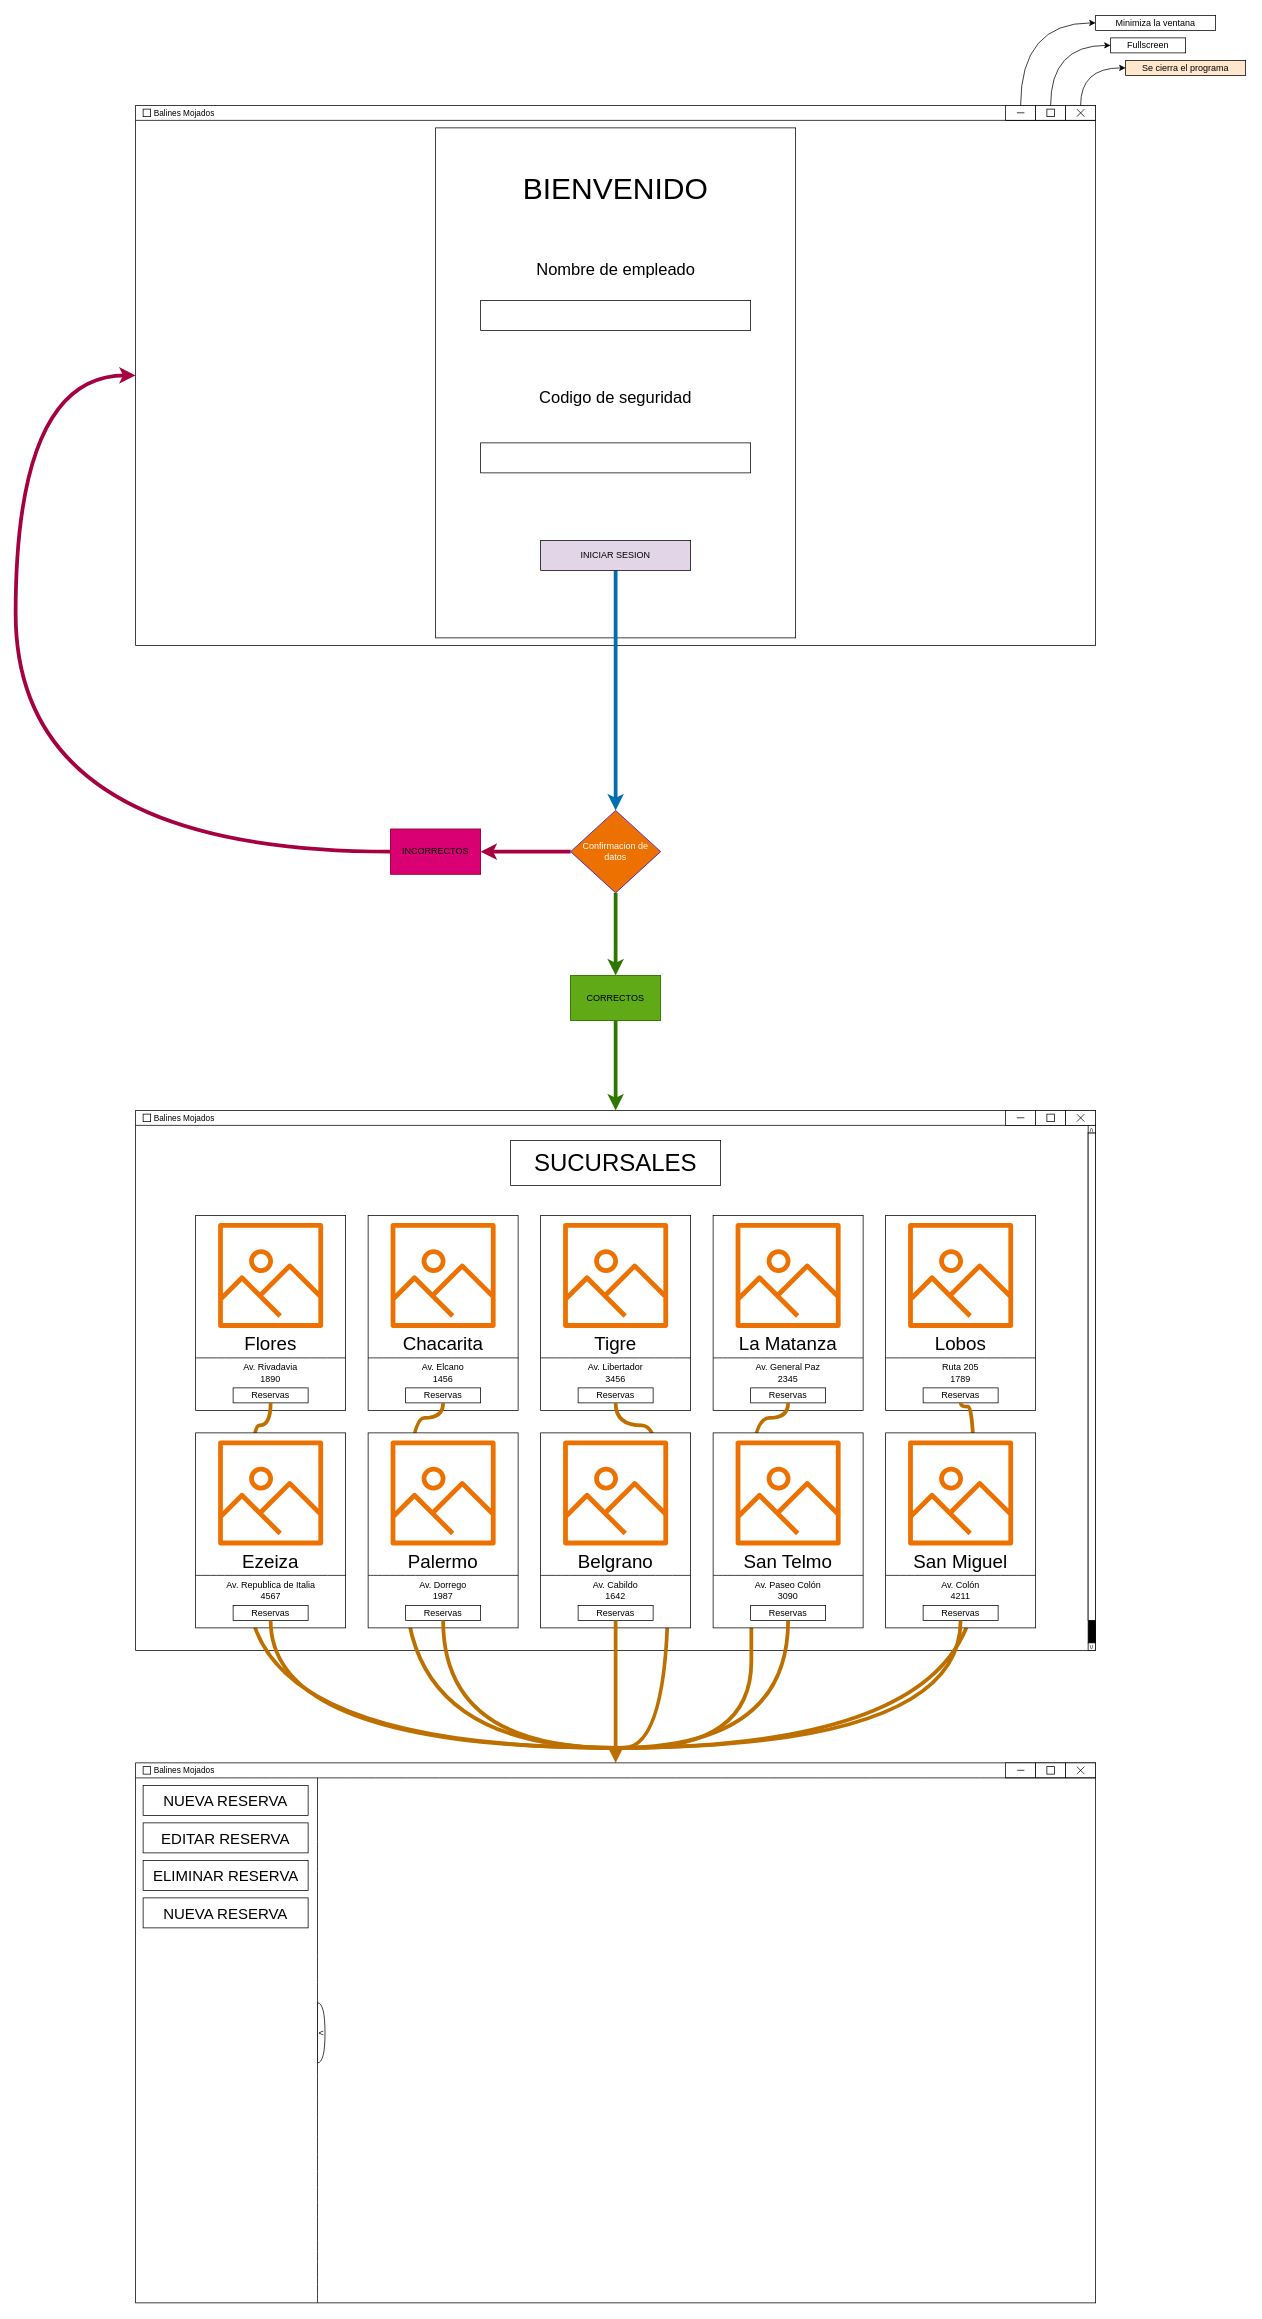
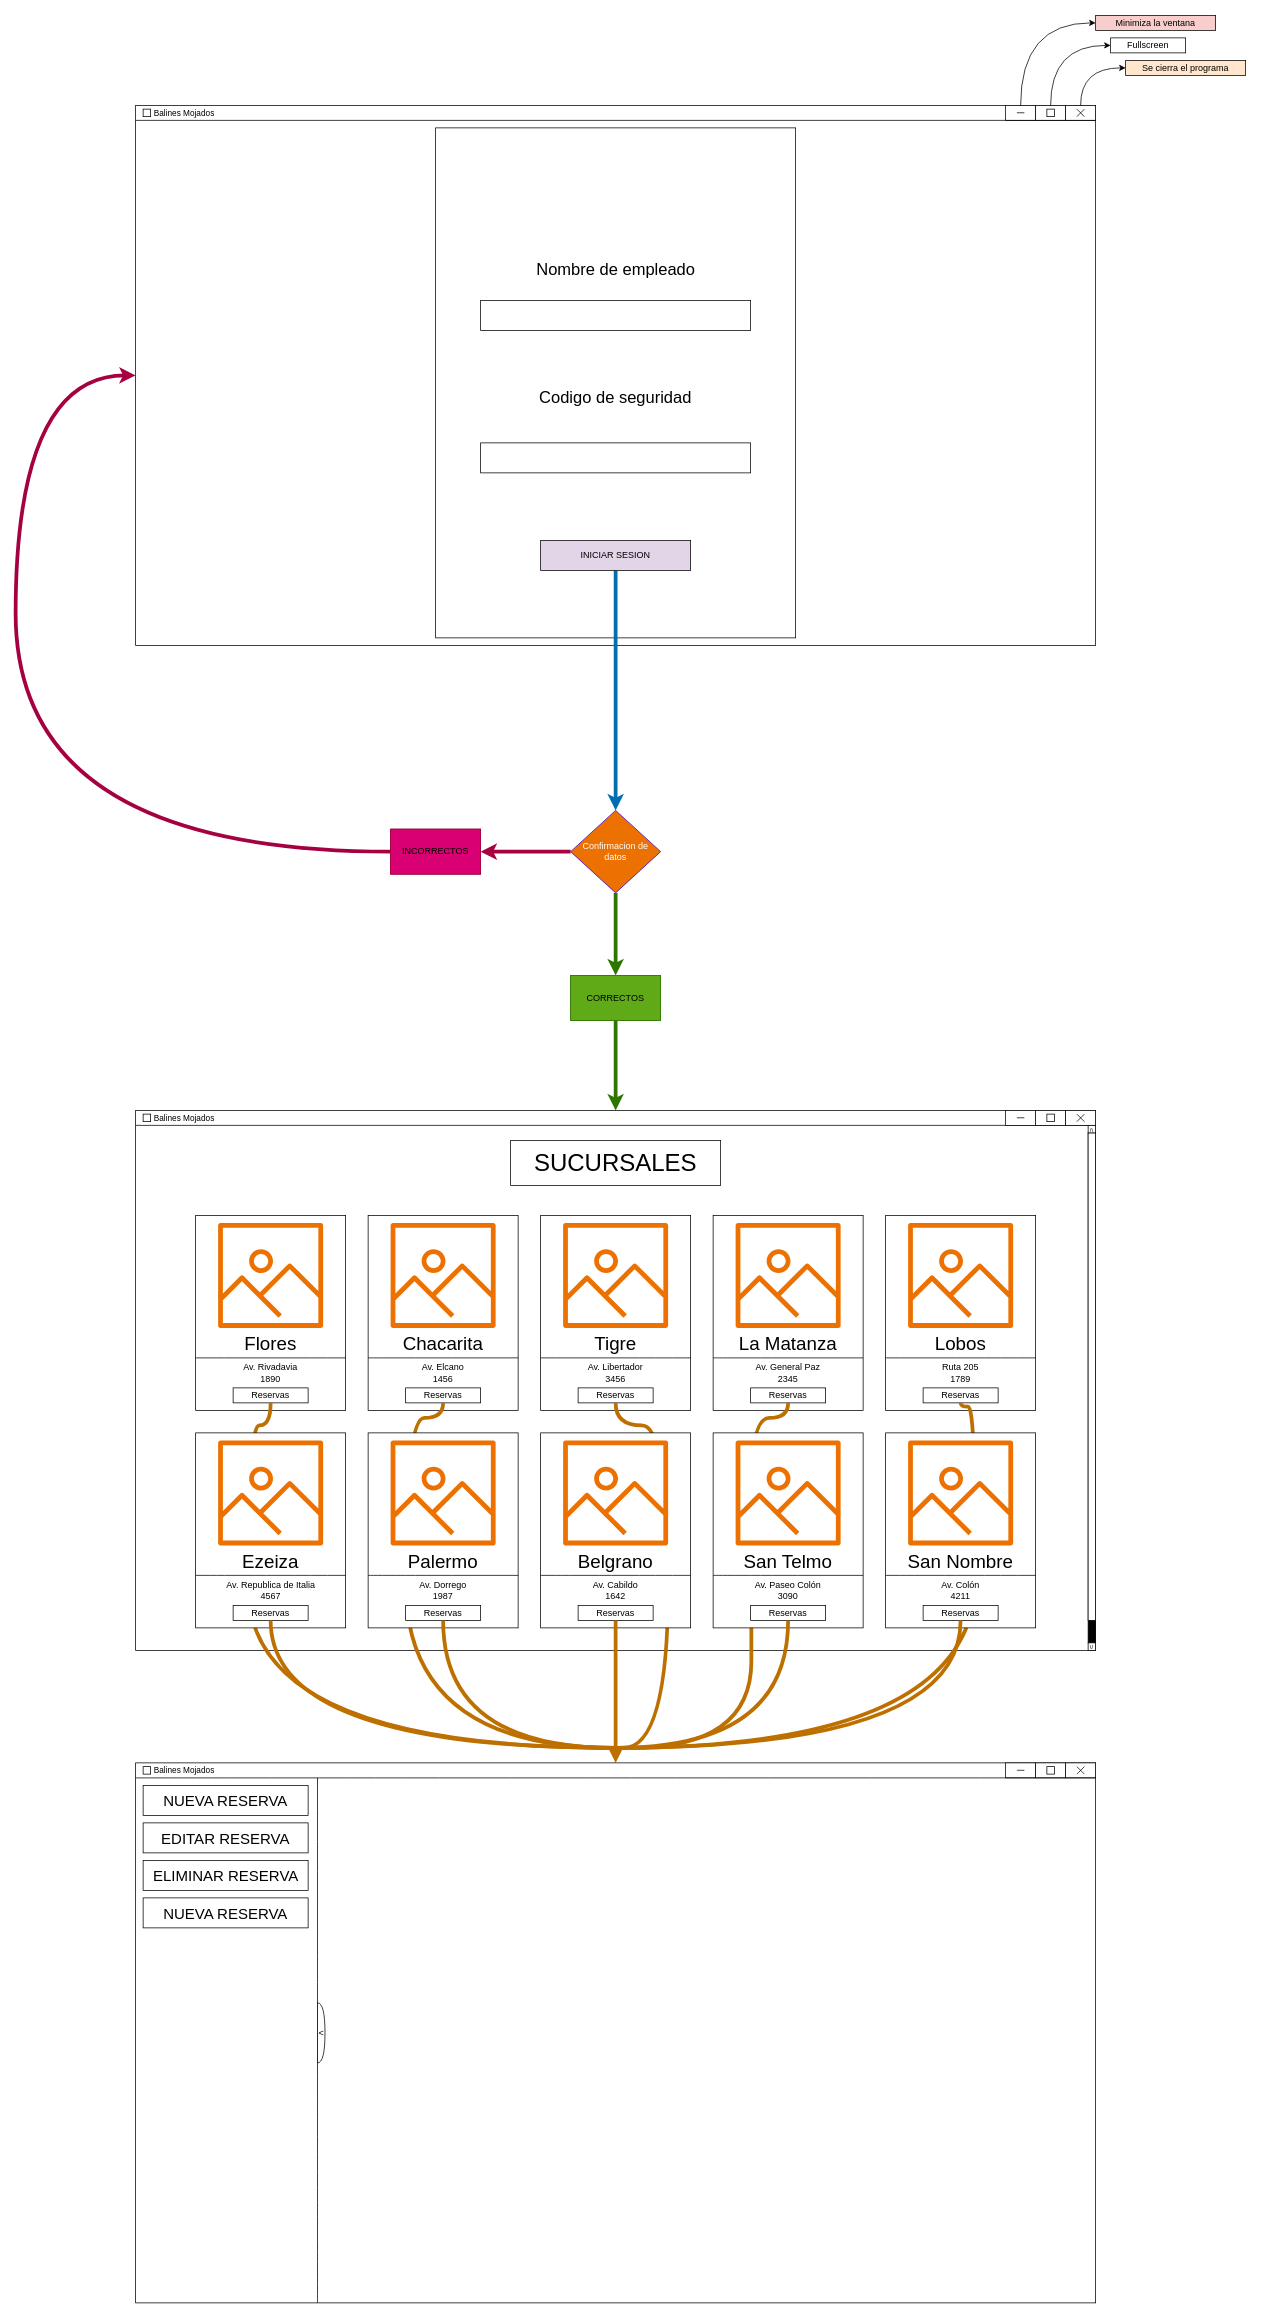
(1155, 23) -> (1155, 23)
(615, 188) -> none
(960, 1560) -> (960, 1560)
